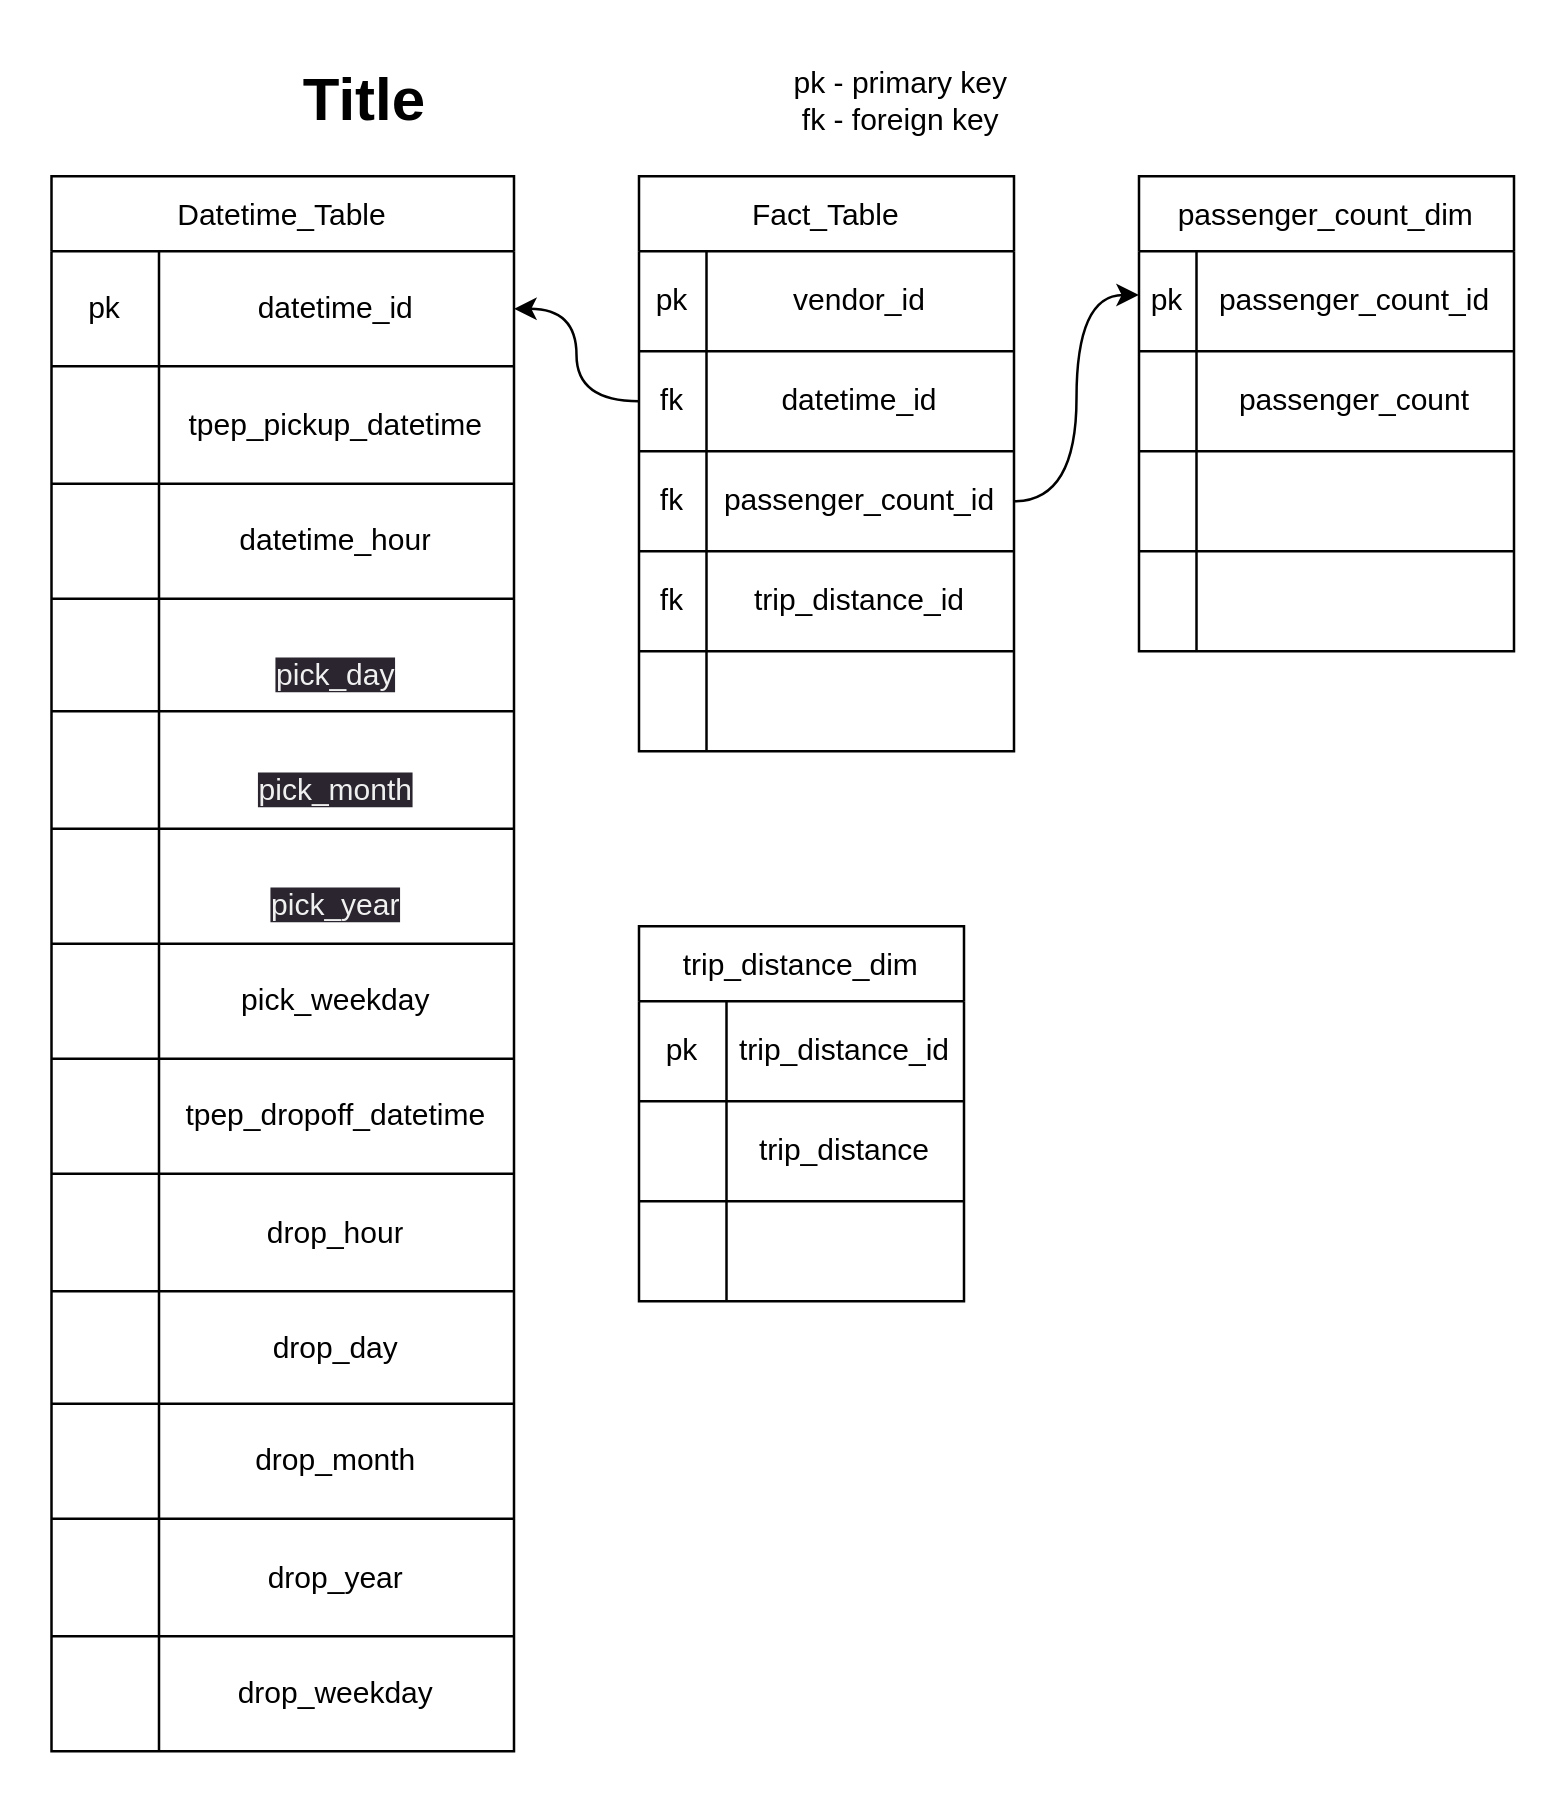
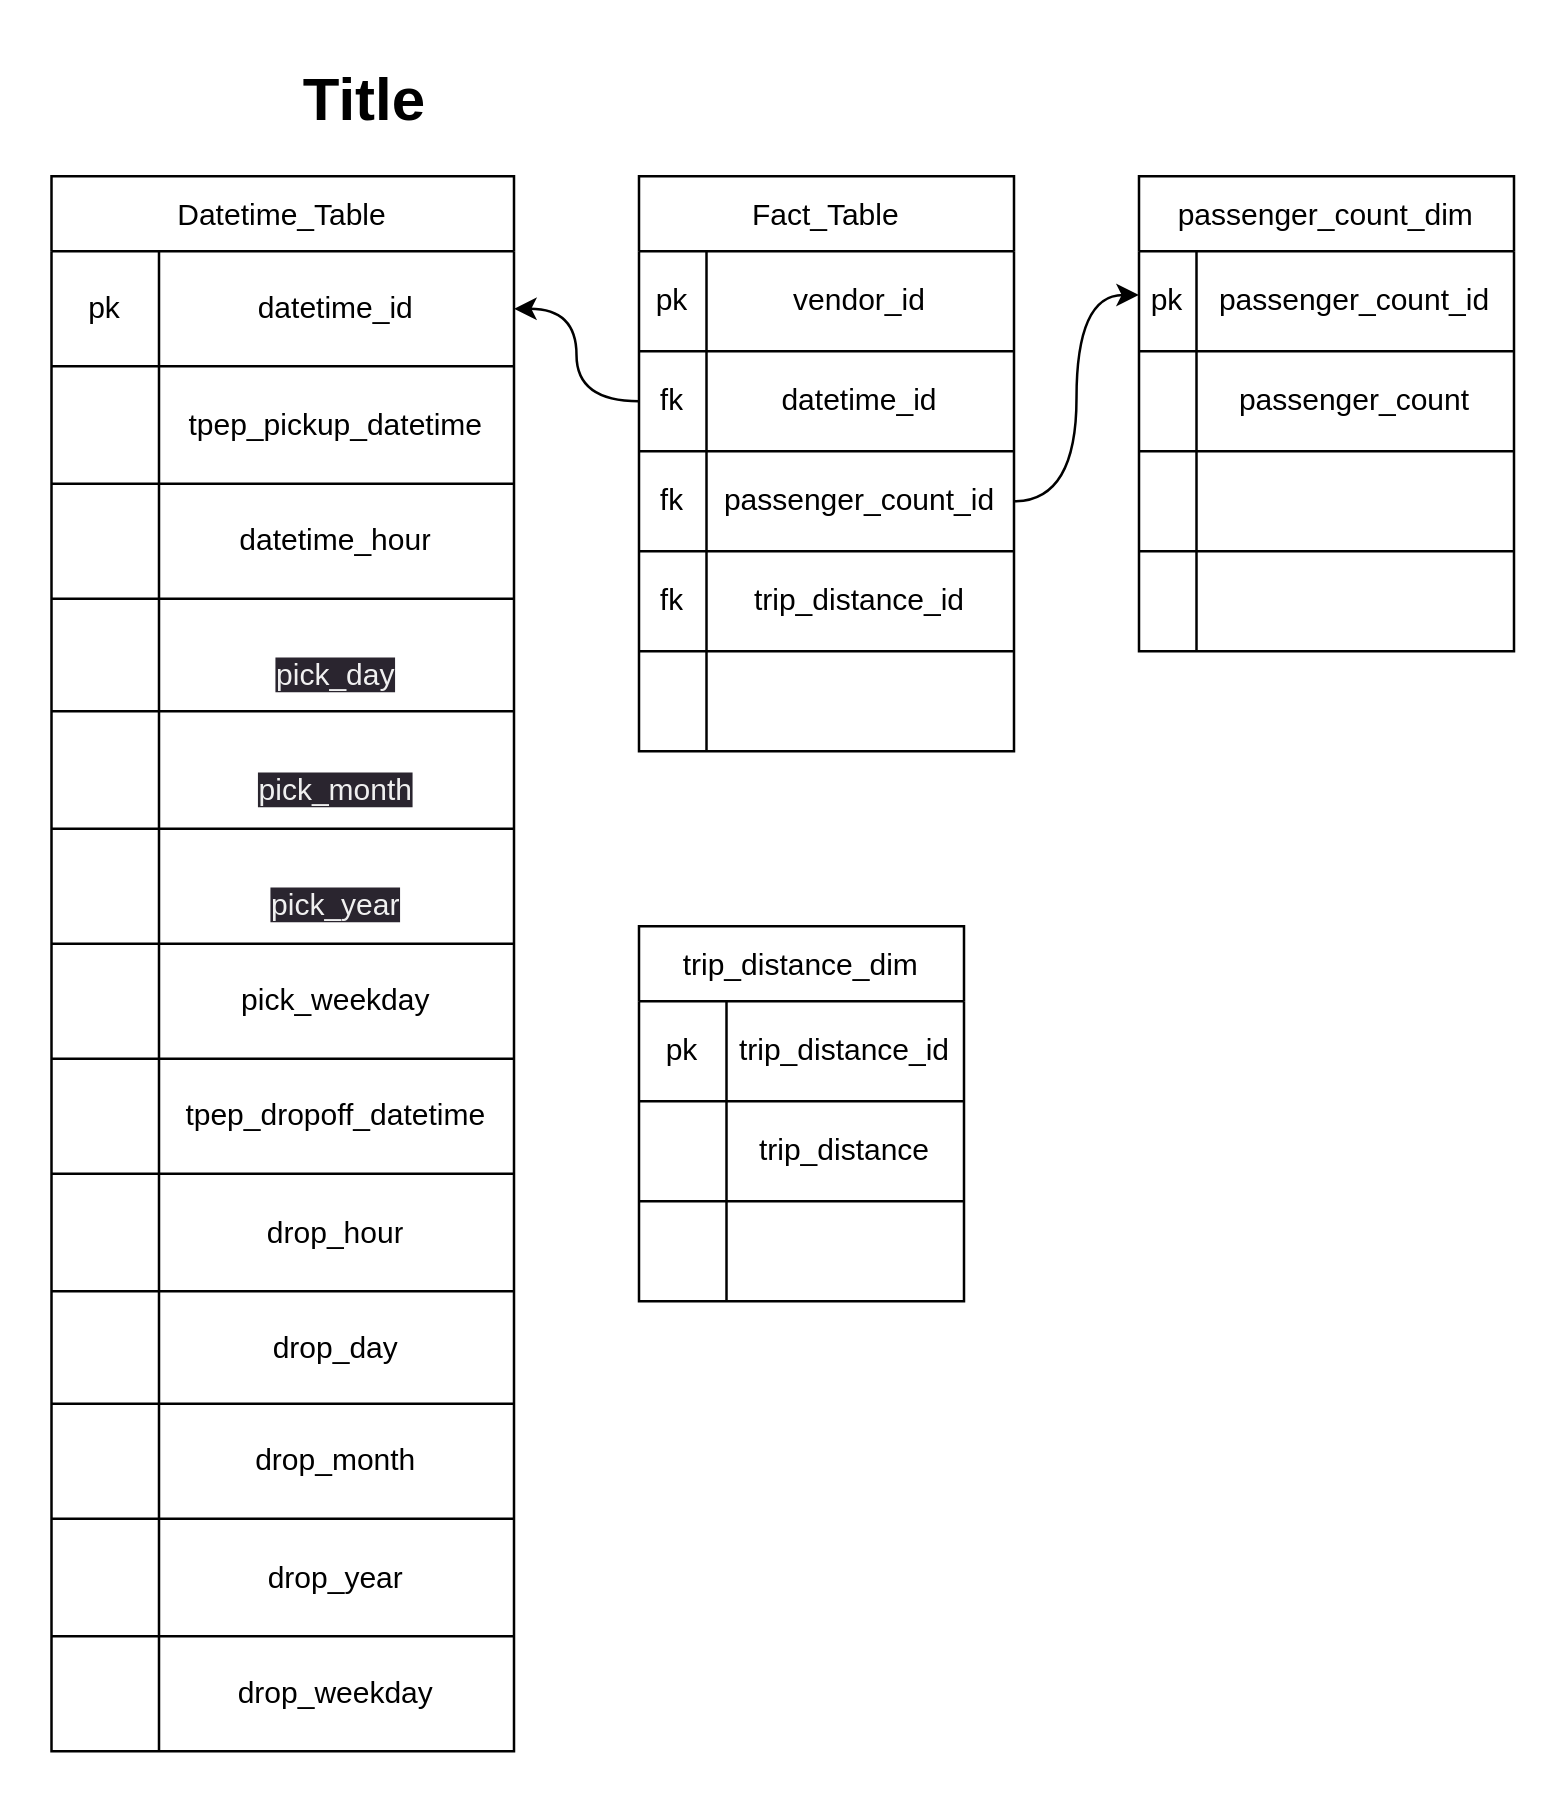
(901, 101) -> none
